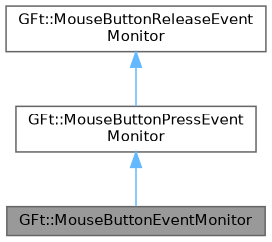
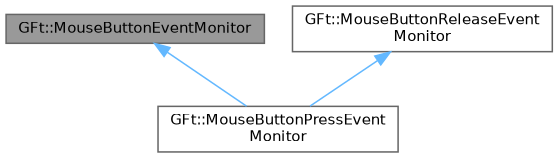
(136, 187) -> (207, 79)
